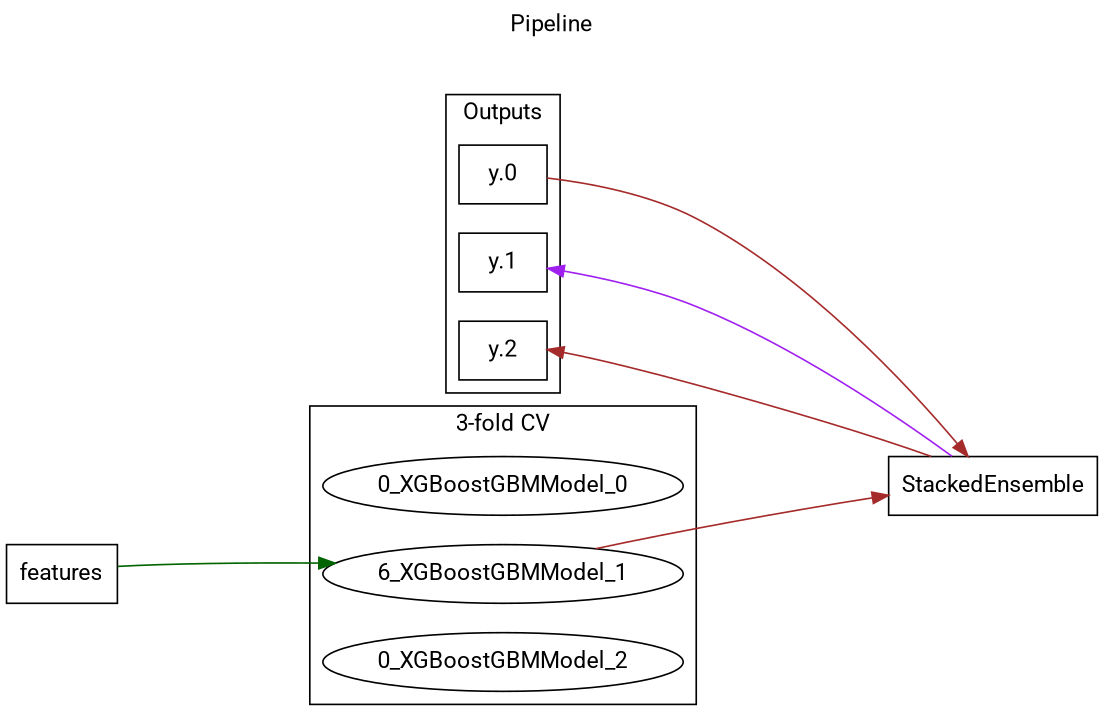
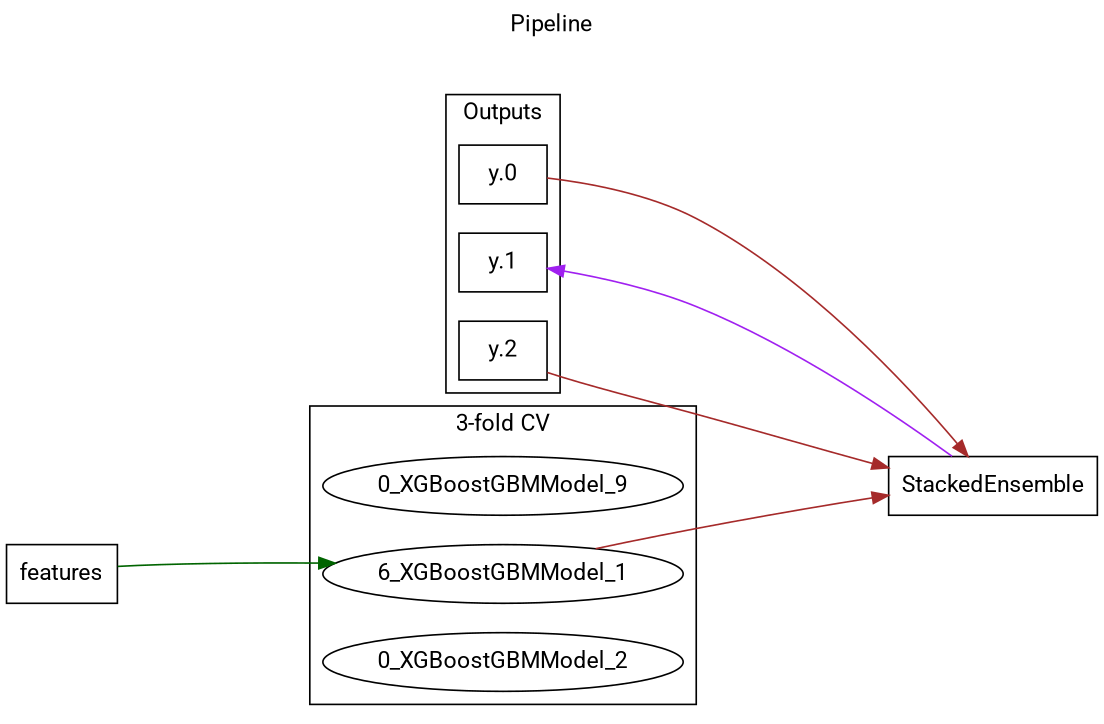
(749, 400) -> (710, 418)
(503, 486) -> (503, 486)
